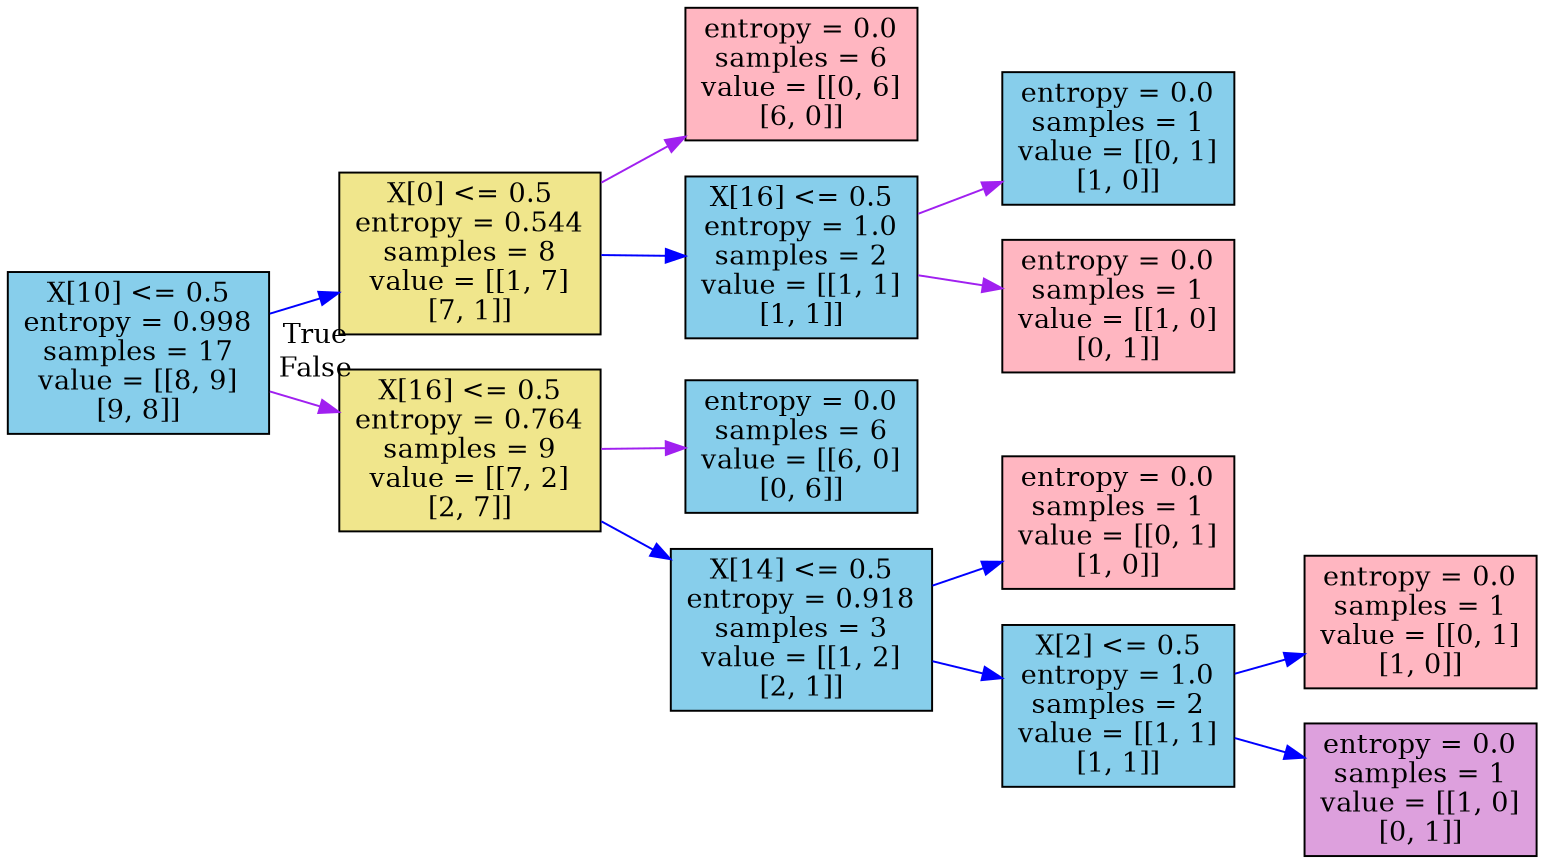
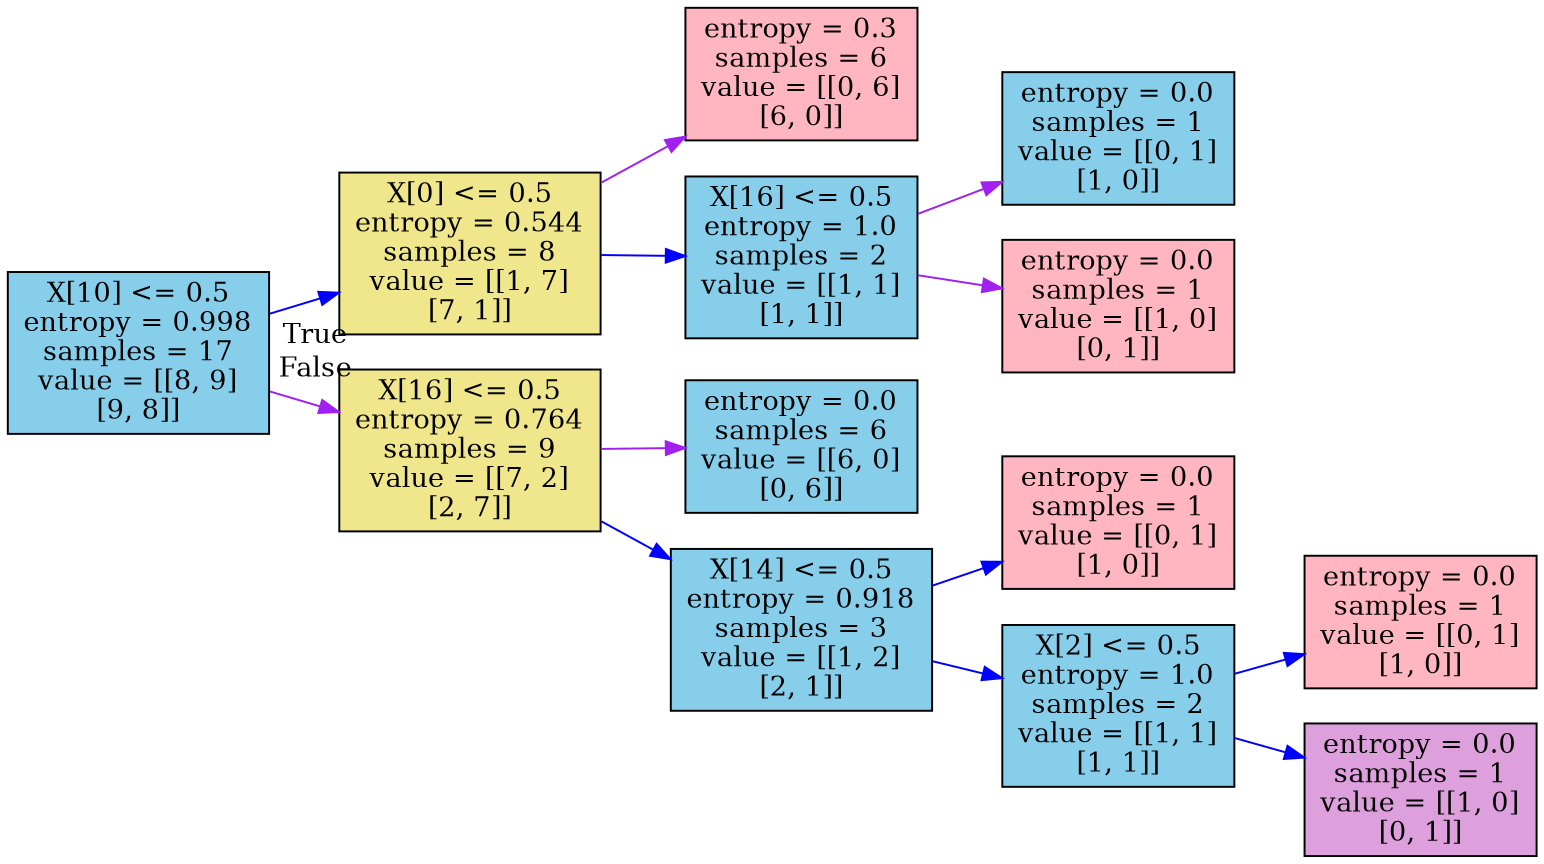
(801, 74) -> (801, 74)
